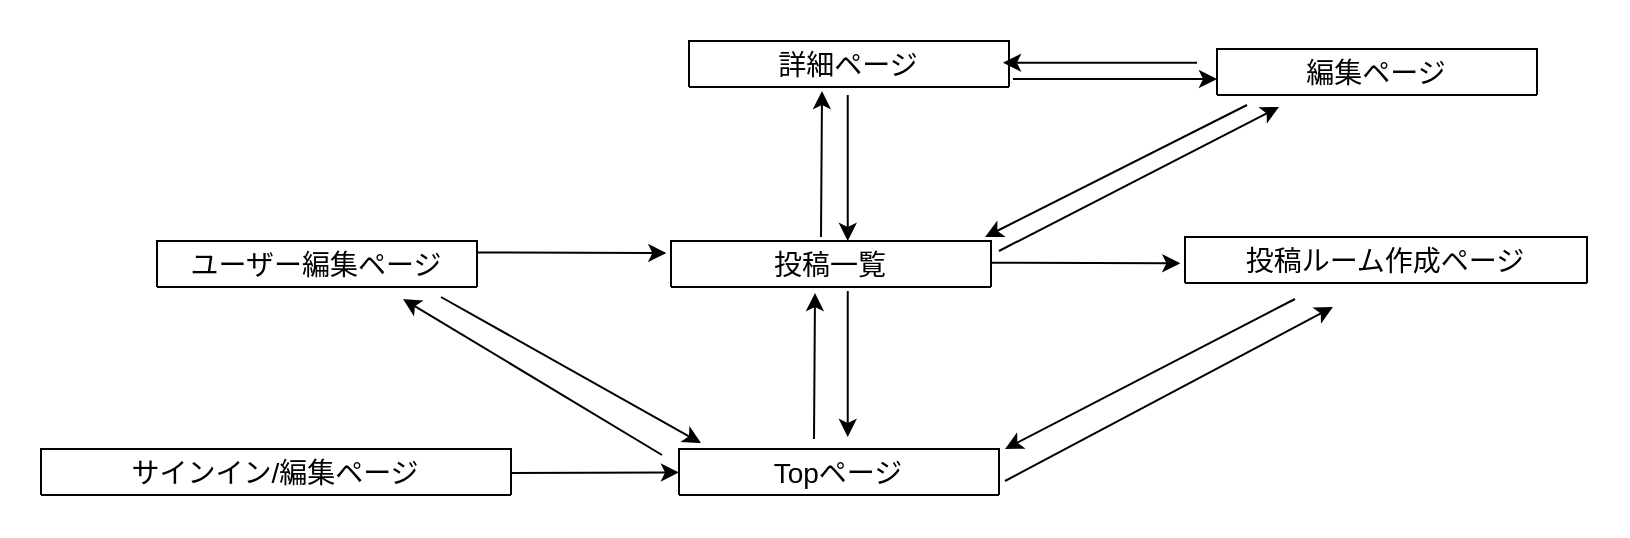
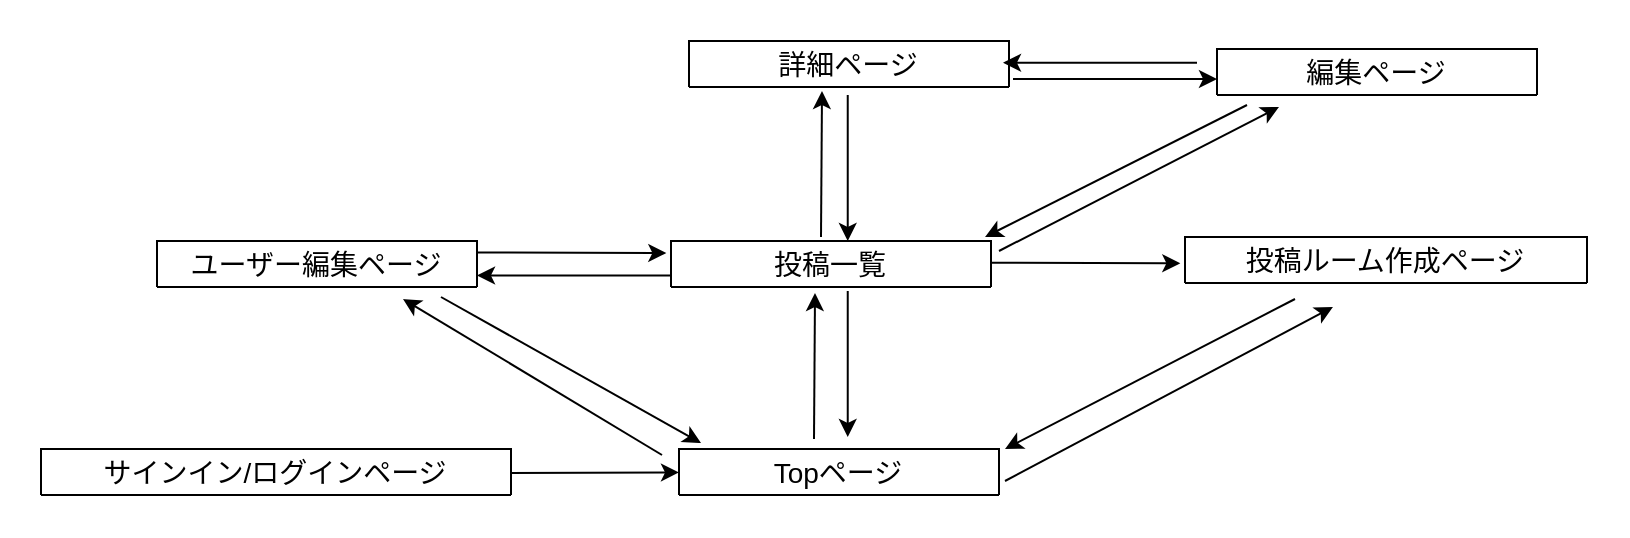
none -> (581, 276)
(275, 474) -> (275, 474)
